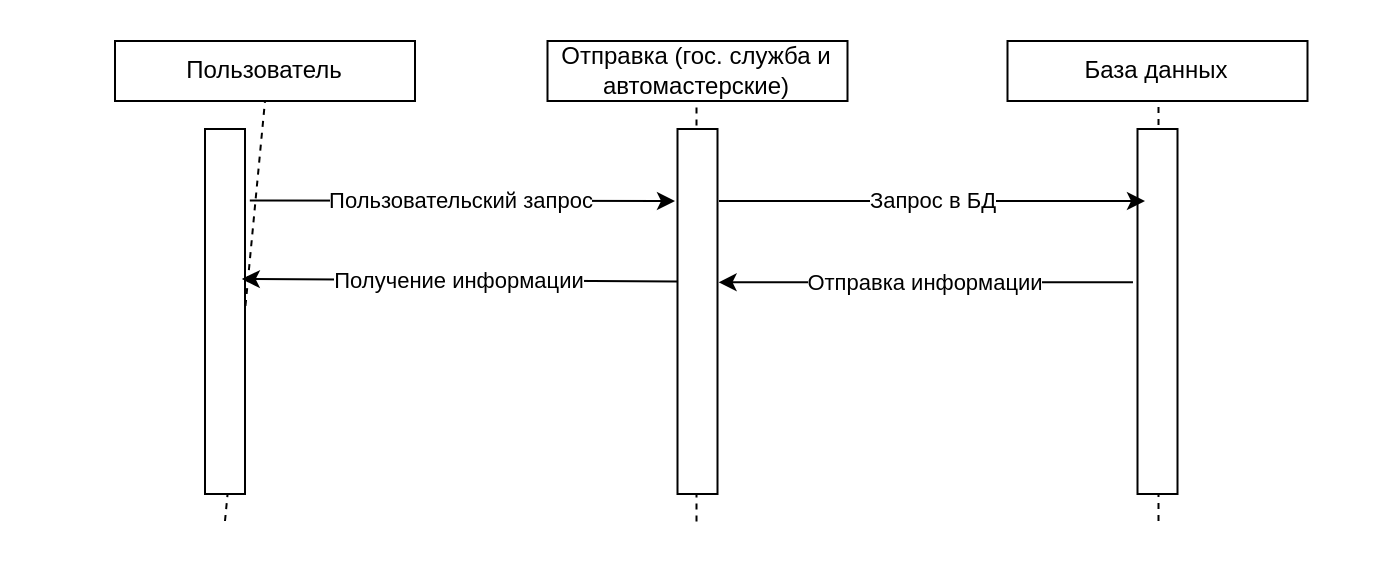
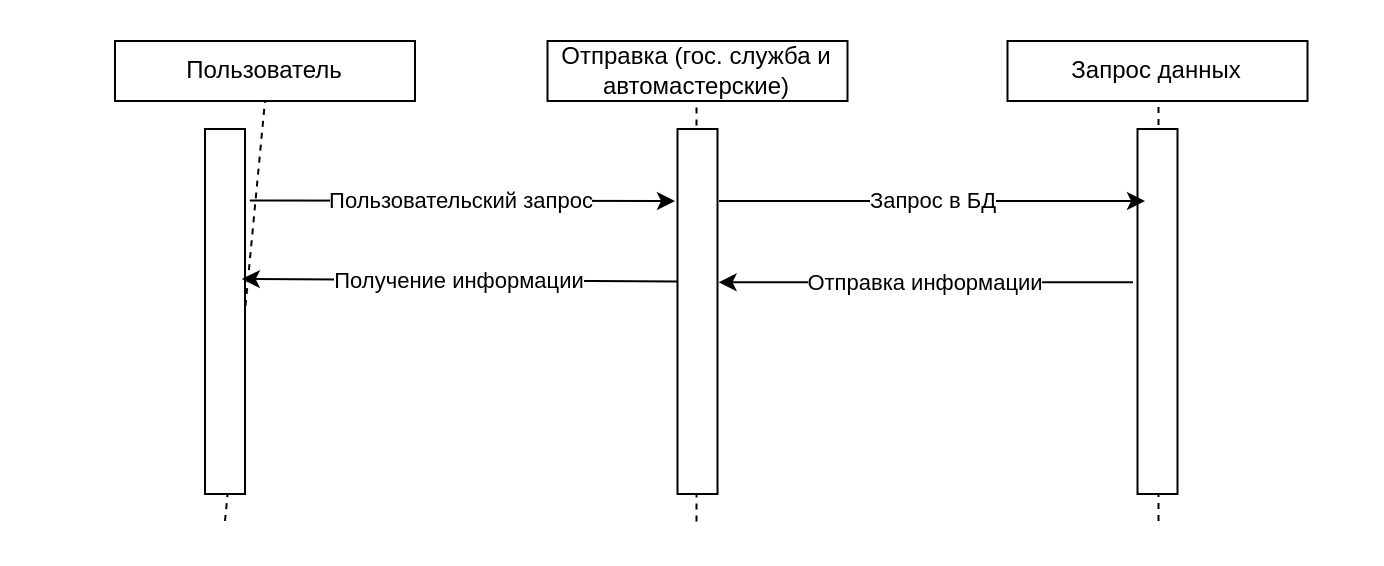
(1157, 71) -> (1157, 71)
